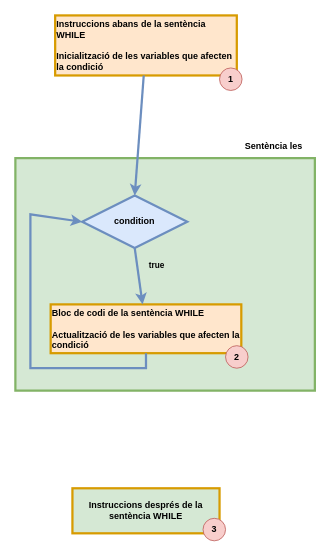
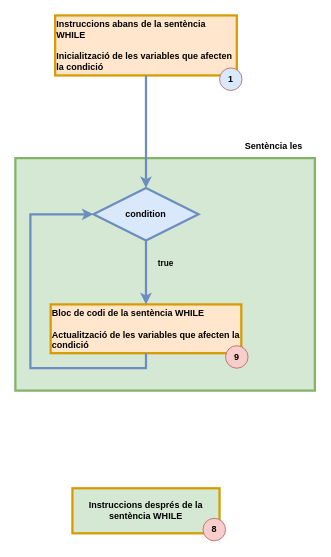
(231, 79) -> (231, 79)
(135, 222) -> (146, 214)
(237, 357) -> (237, 357)
(214, 529) -> (214, 529)
